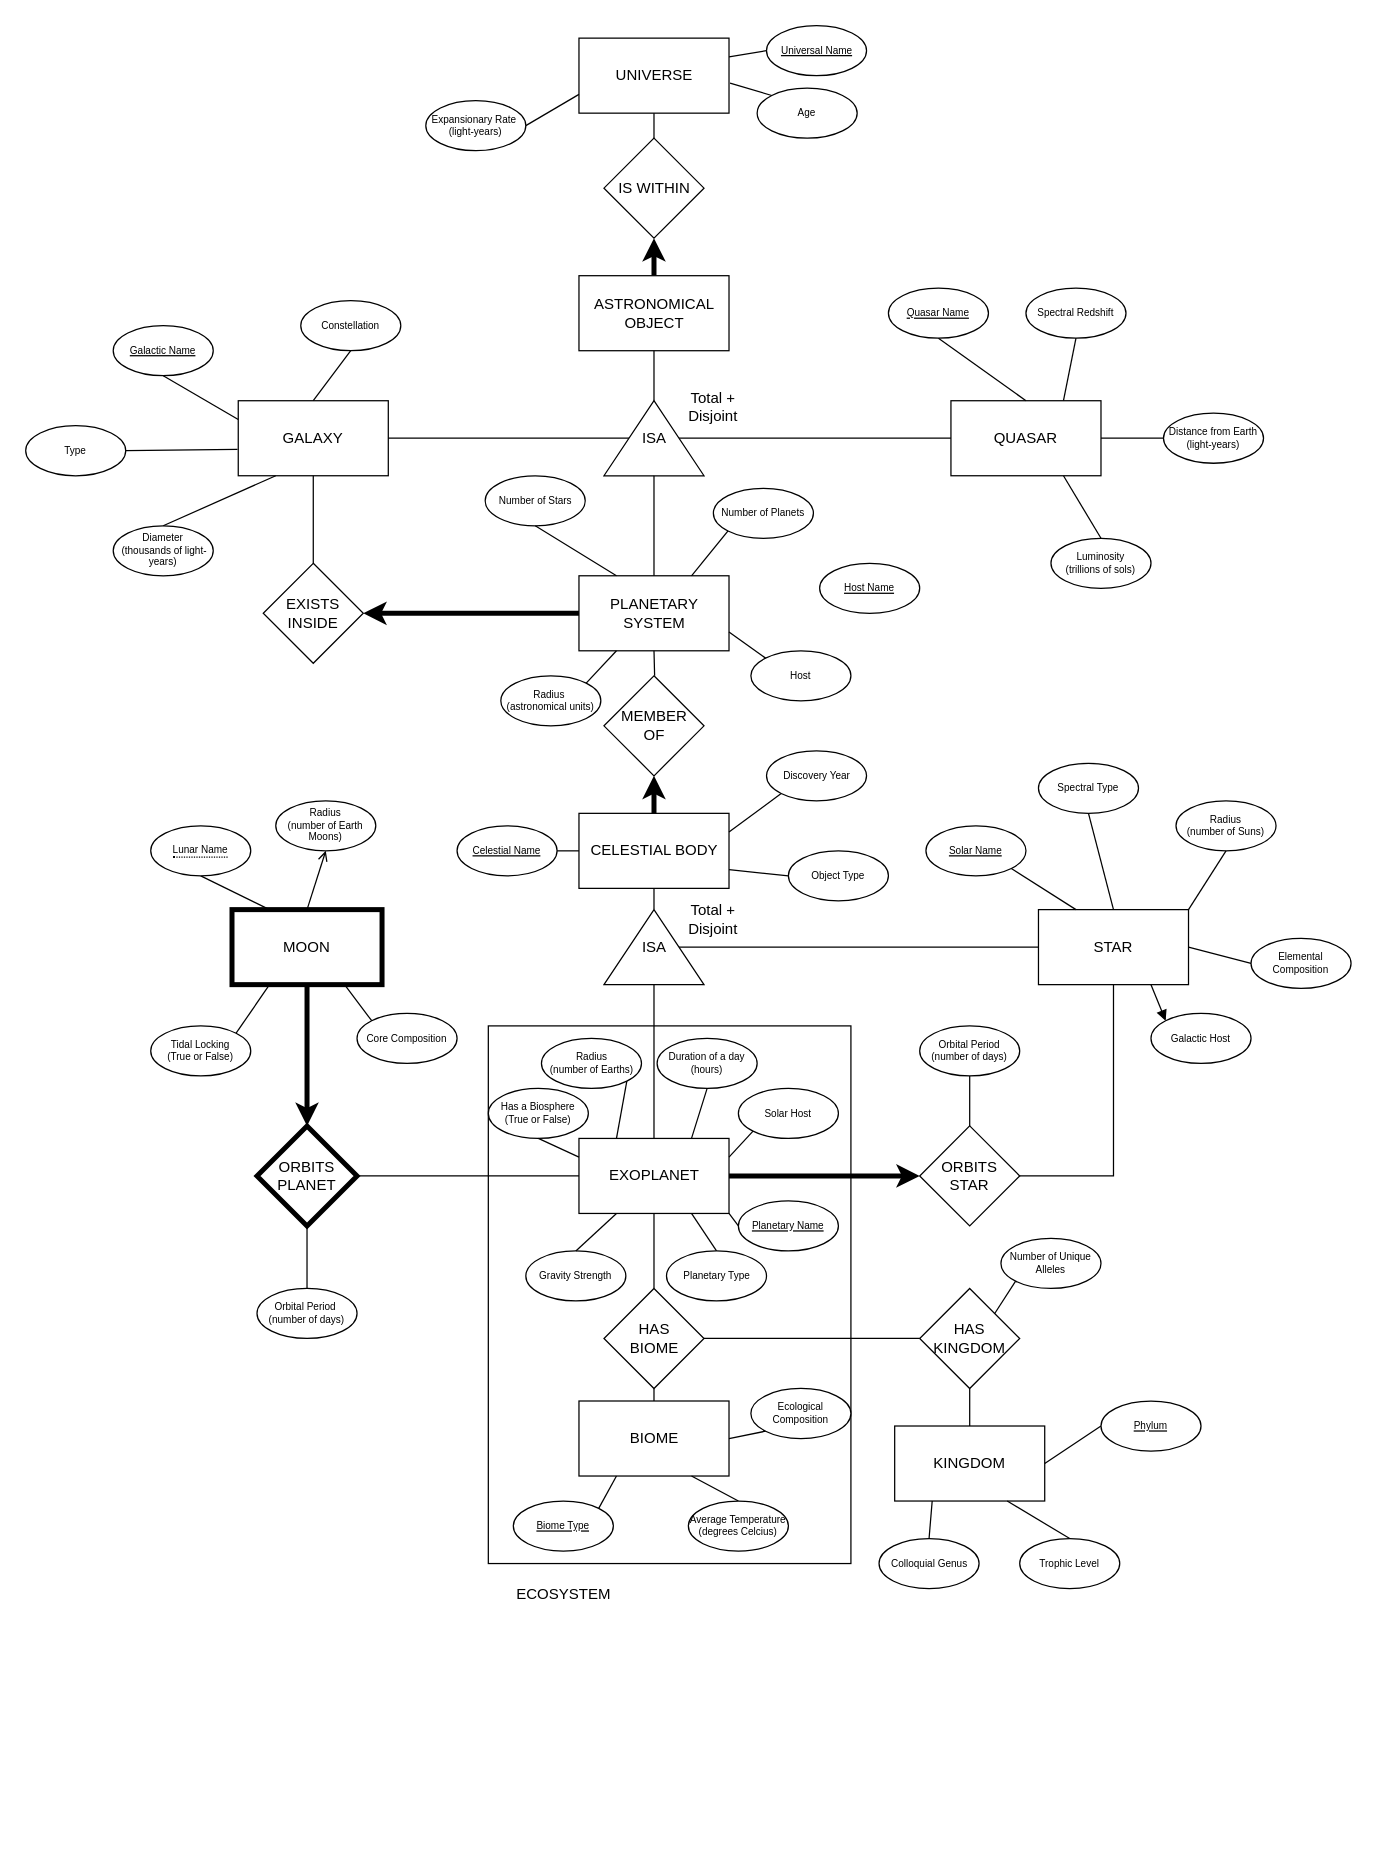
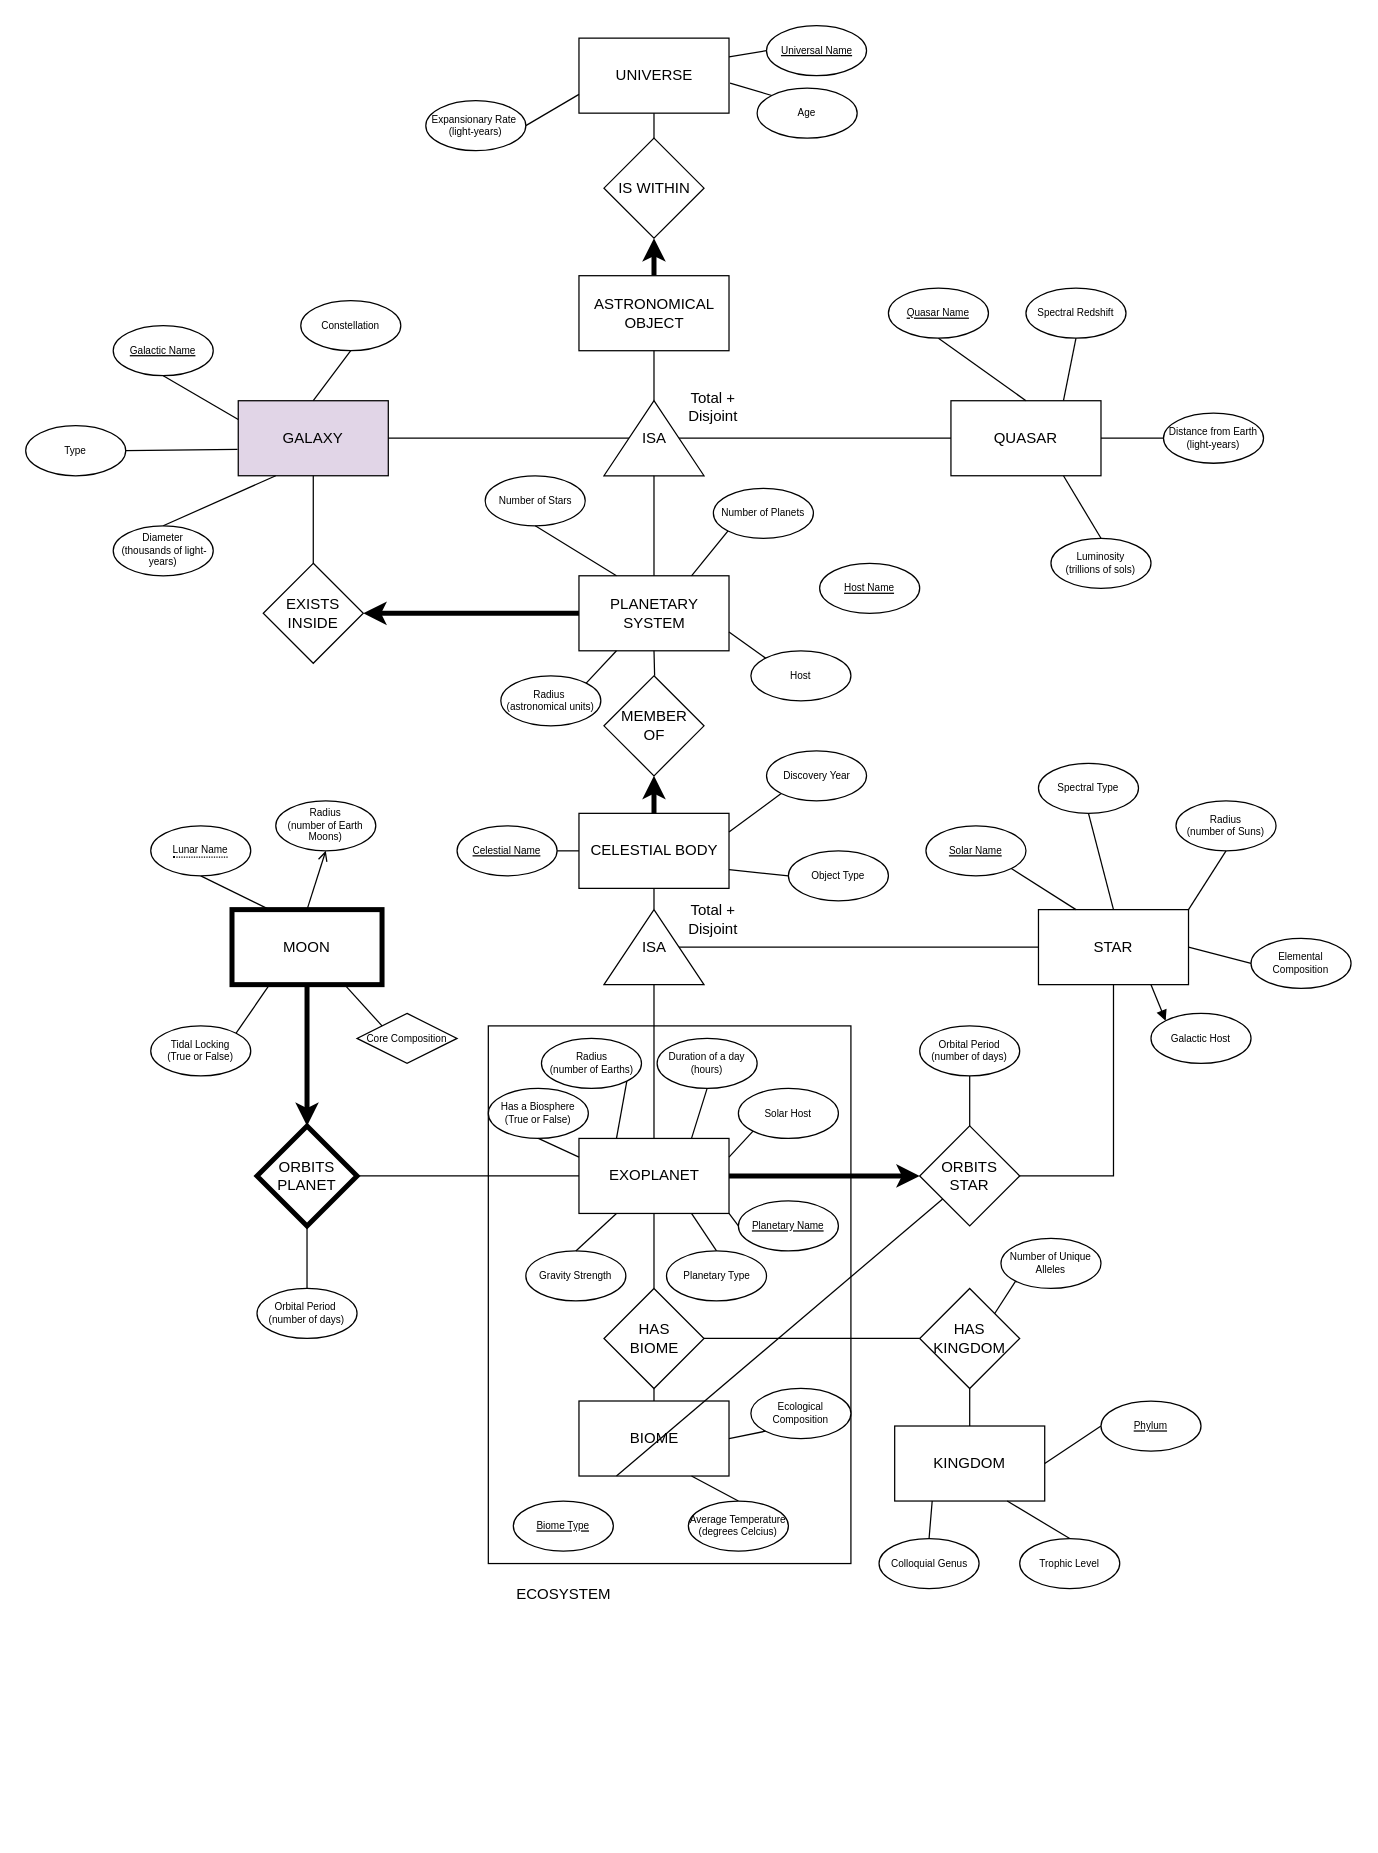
(313, 438) -> (313, 438)
(407, 1038) -> (407, 1038)
(607, 1492) -> (781, 1335)
